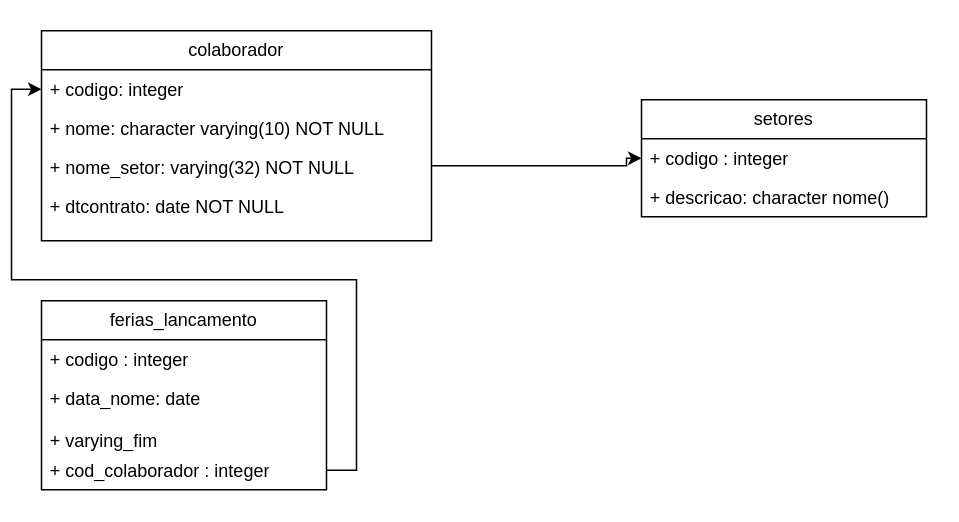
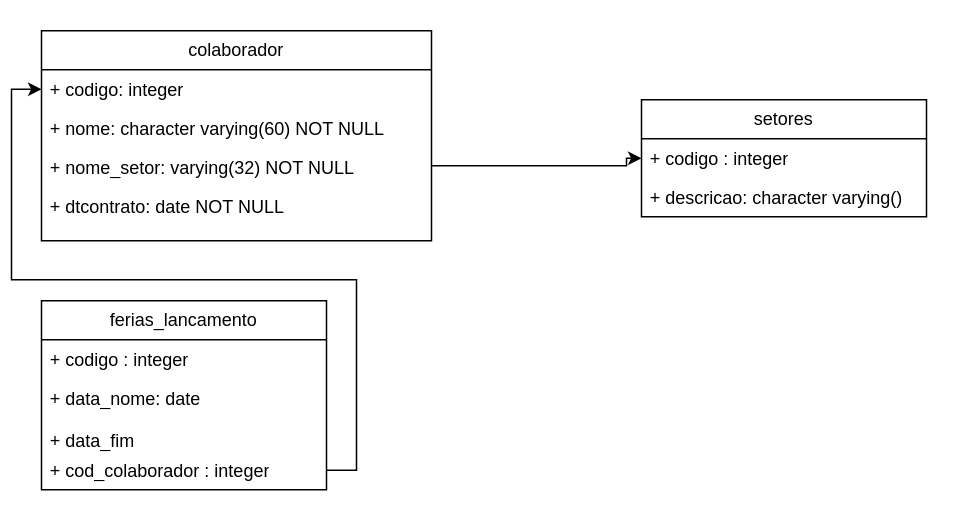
(225, 130) -> (225, 130)
(785, 199) -> (785, 210)
(109, 442) -> (96, 442)
